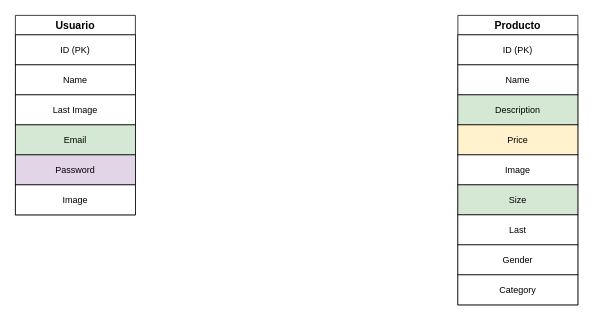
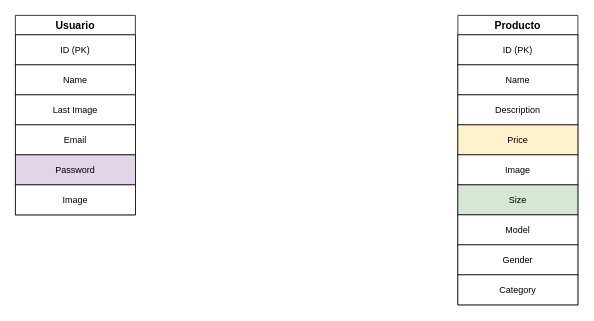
(518, 110) -> (518, 110)
(75, 140) -> (75, 140)
(518, 230) -> (518, 230)
